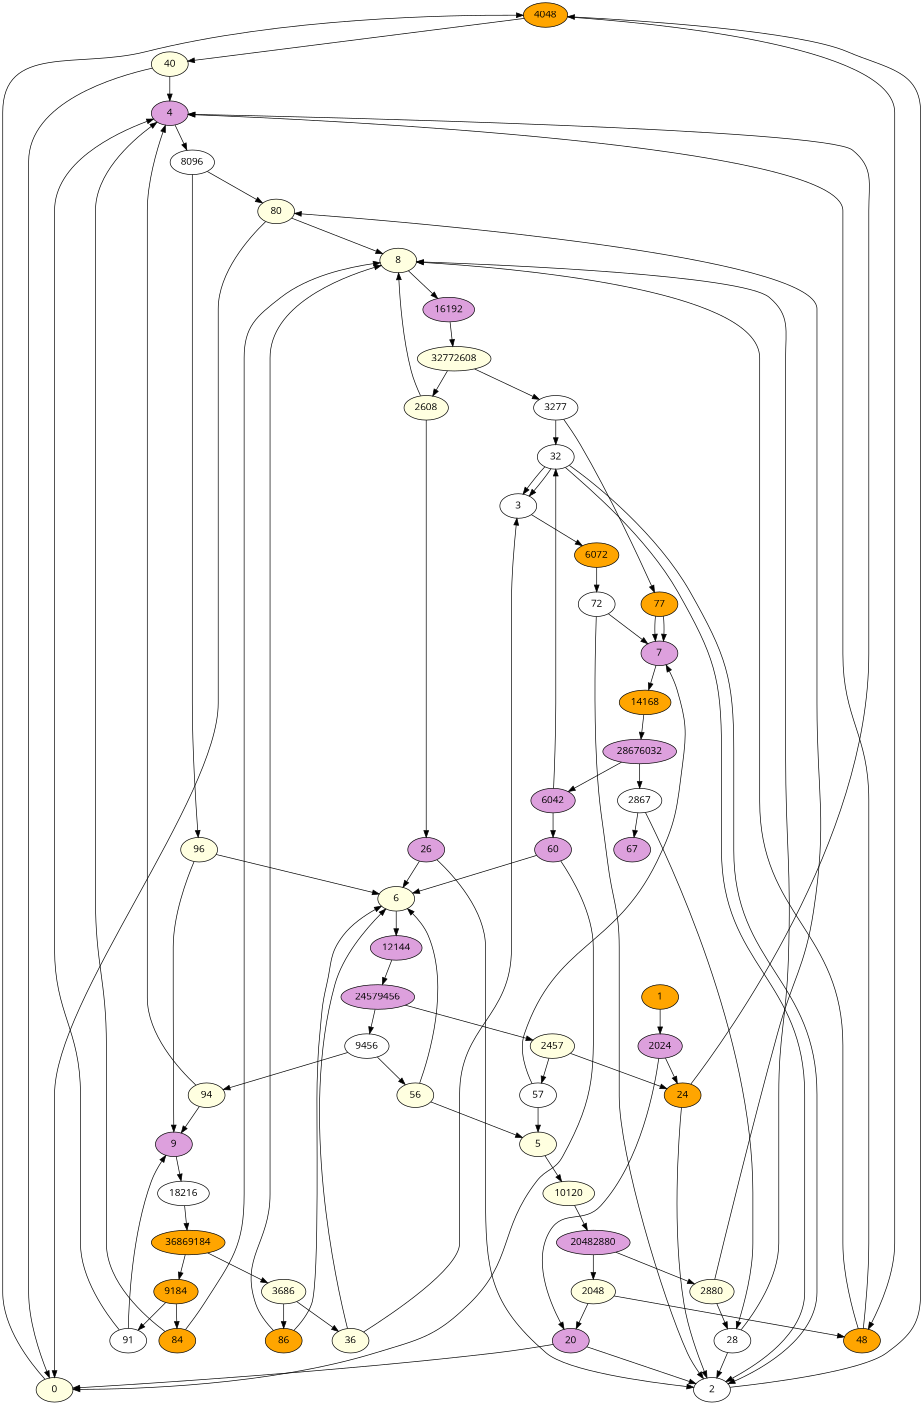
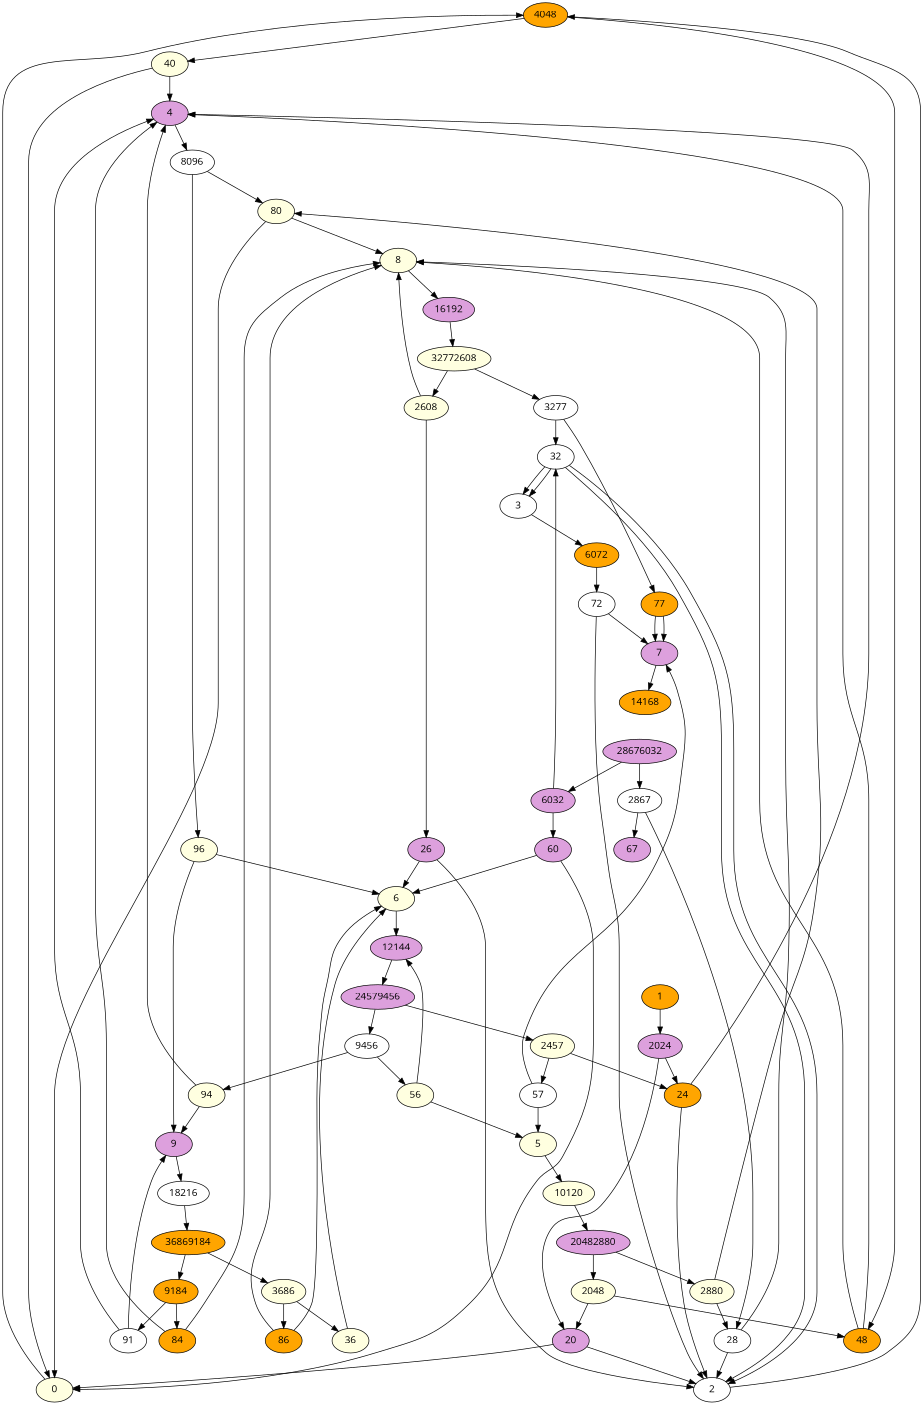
(643, 724) -> none
(553, 801) -> (553, 801)
(511, 956) -> none
(438, 996) -> (423, 1023)
